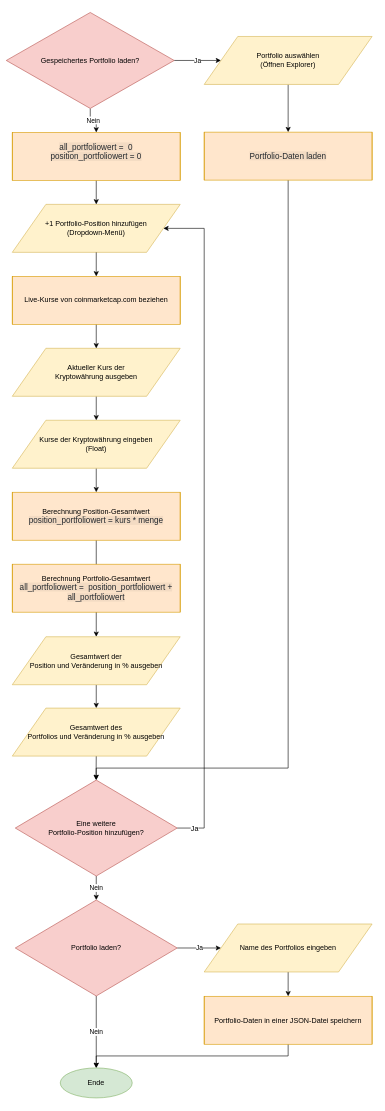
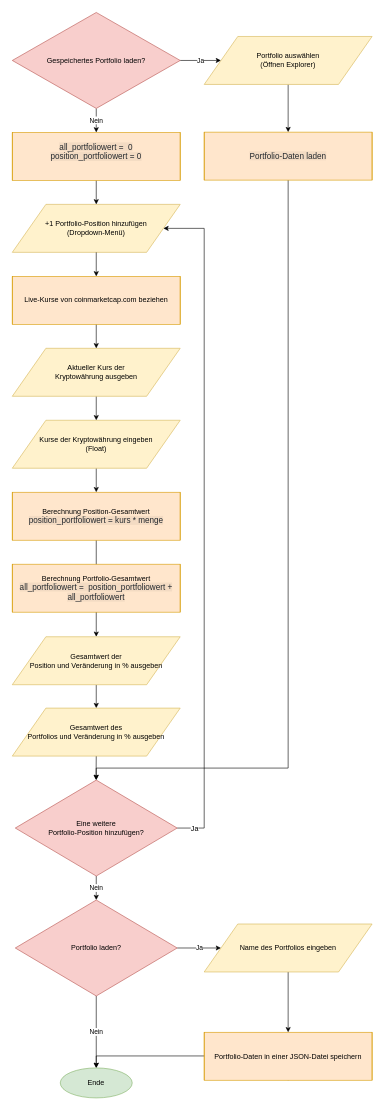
(90, 60) -> (96, 60)
(288, 1021) -> (288, 1057)
